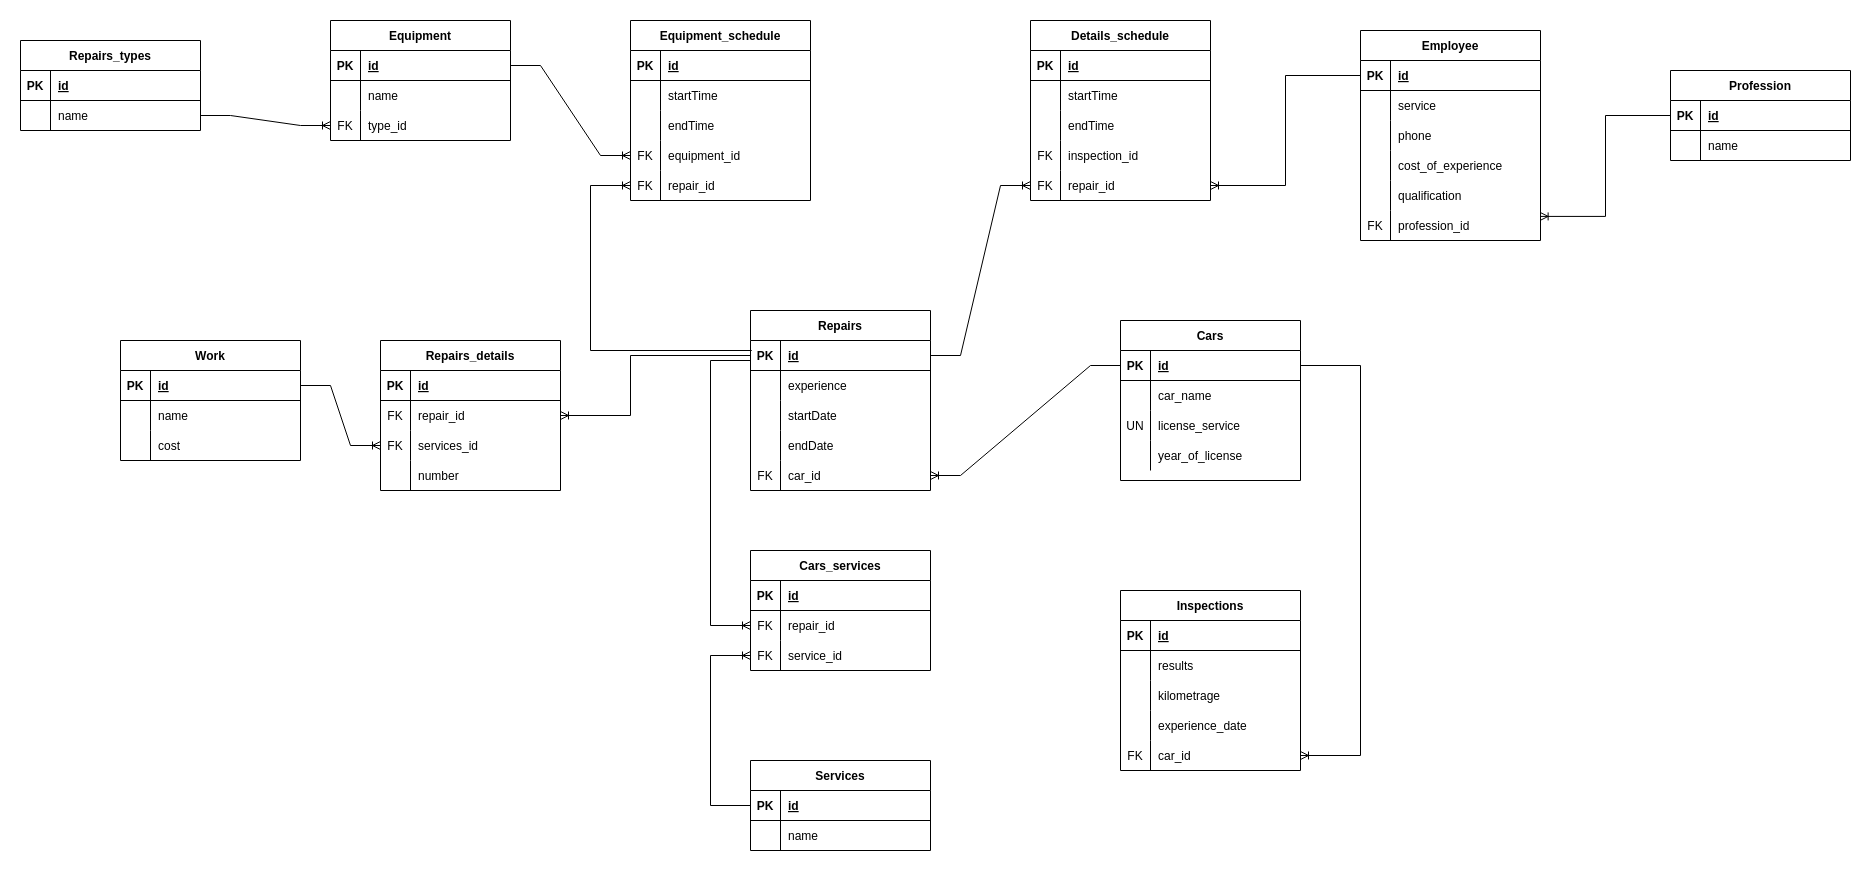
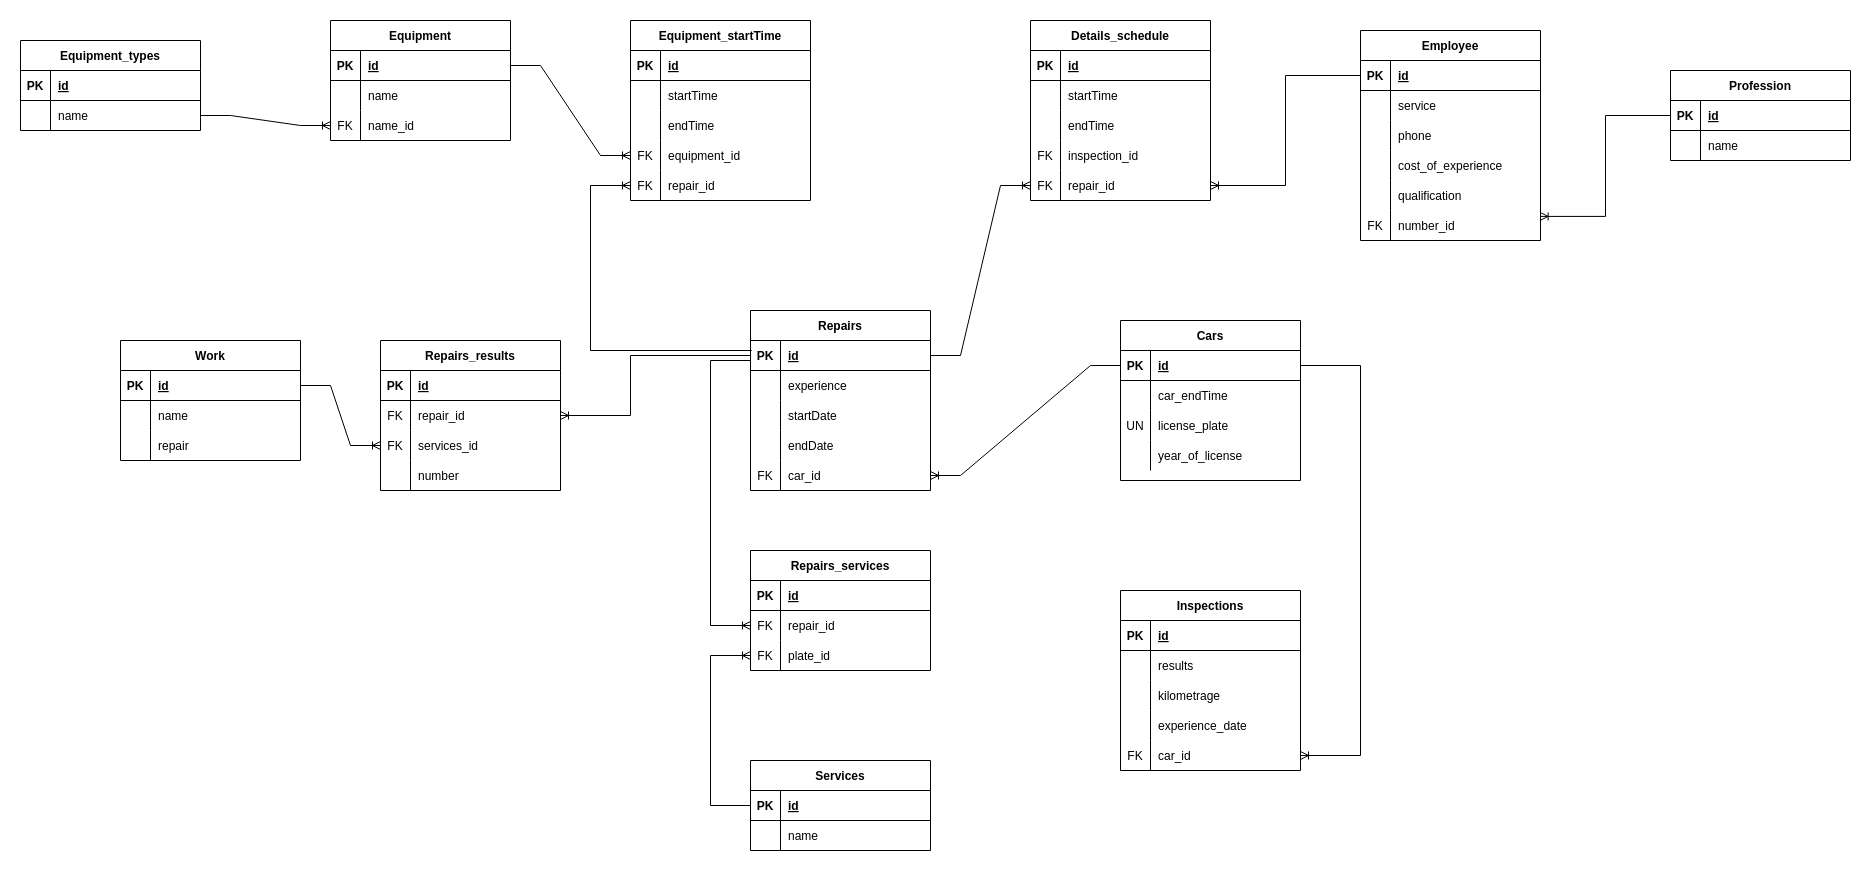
(720, 36) -> (720, 36)
(110, 56) -> (110, 56)
(390, 126) -> (390, 126)
(1439, 226) -> (1427, 226)
(470, 356) -> (470, 356)
(1185, 396) -> (1193, 396)
(1204, 426) -> (1197, 426)
(171, 446) -> (177, 446)
(840, 566) -> (840, 566)
(818, 656) -> (812, 656)
